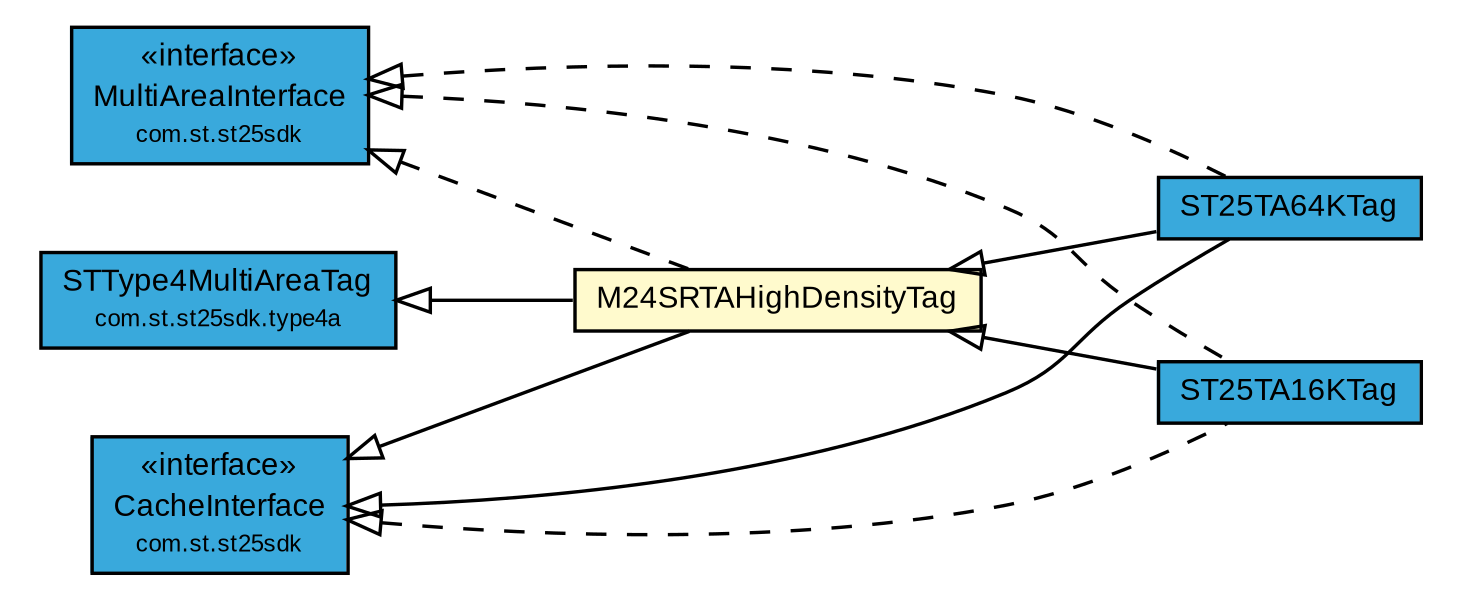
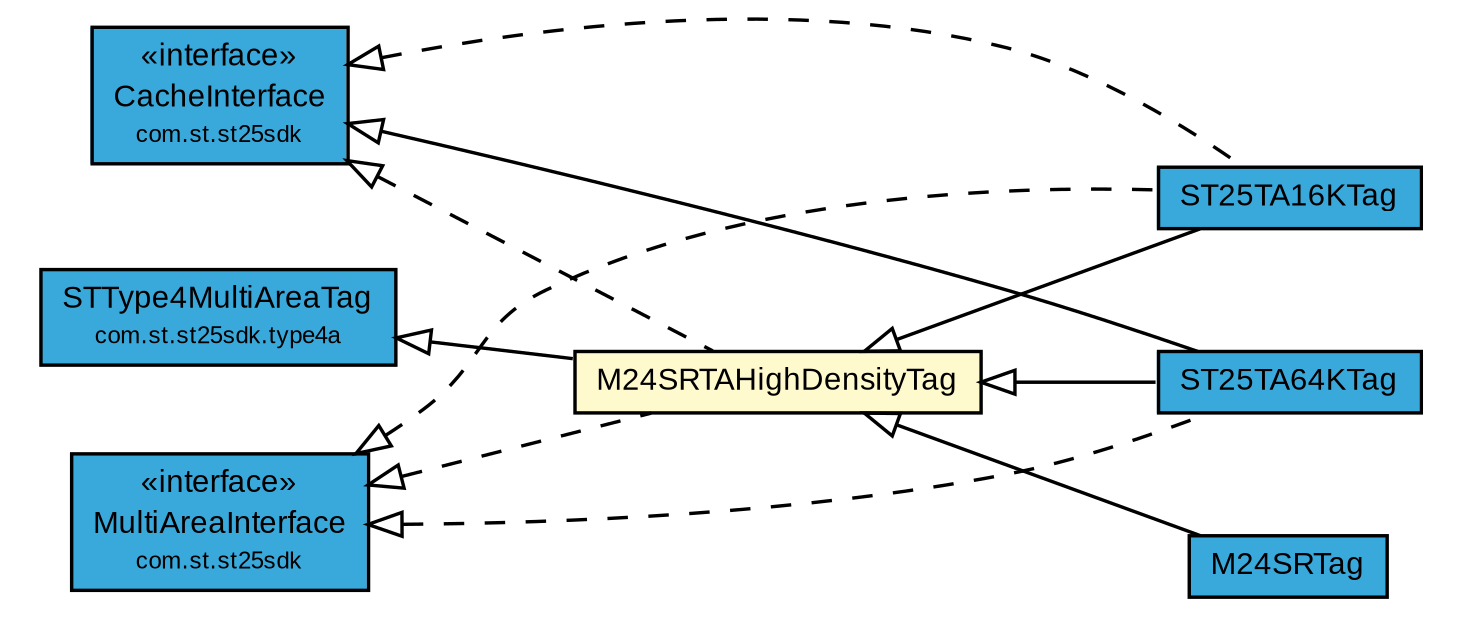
(535, 389) -> (545, 264)
none -> (1288, 566)
